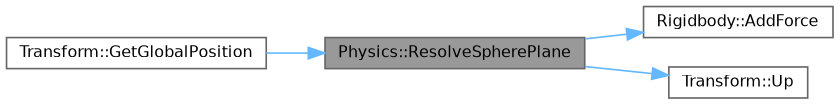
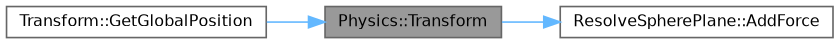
(738, 22) -> (697, 22)
(455, 53) -> (413, 22)
(738, 82) -> none
